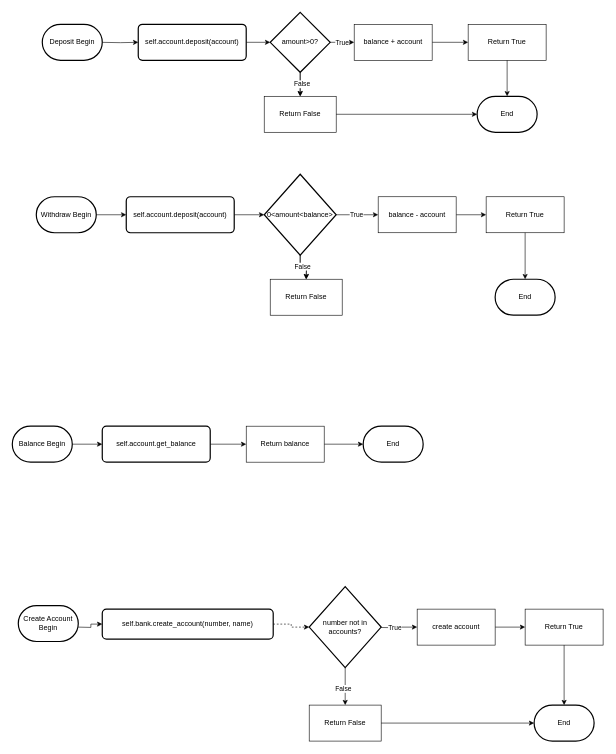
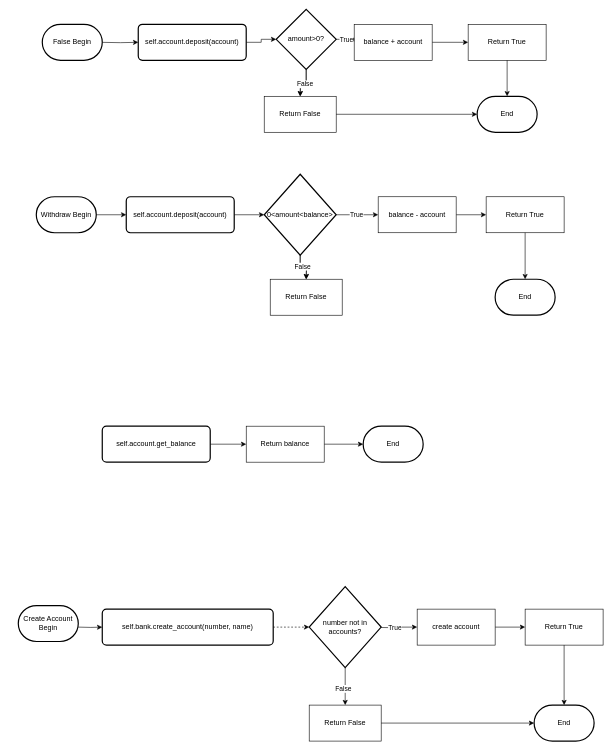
(72, 42) -> (72, 42)
(300, 42) -> (306, 39)
(42, 444) -> none
(96, 444) -> none
(188, 624) -> (188, 627)
